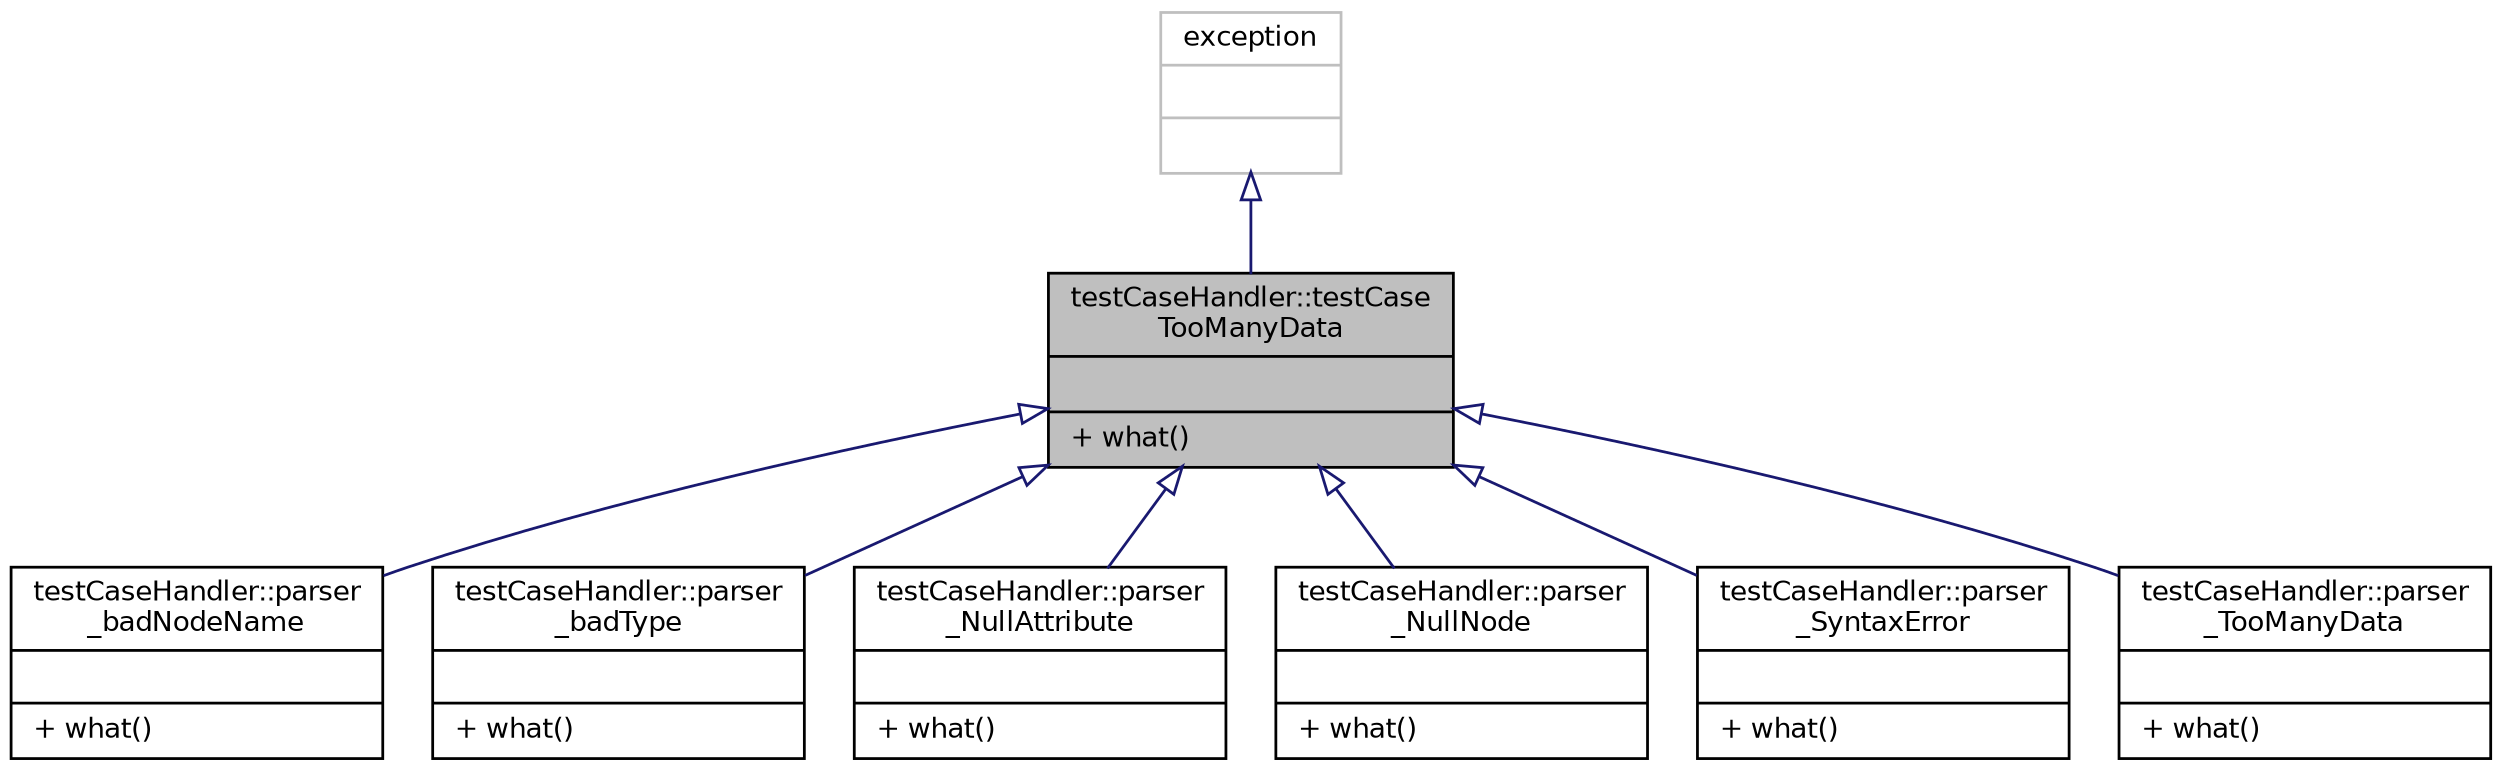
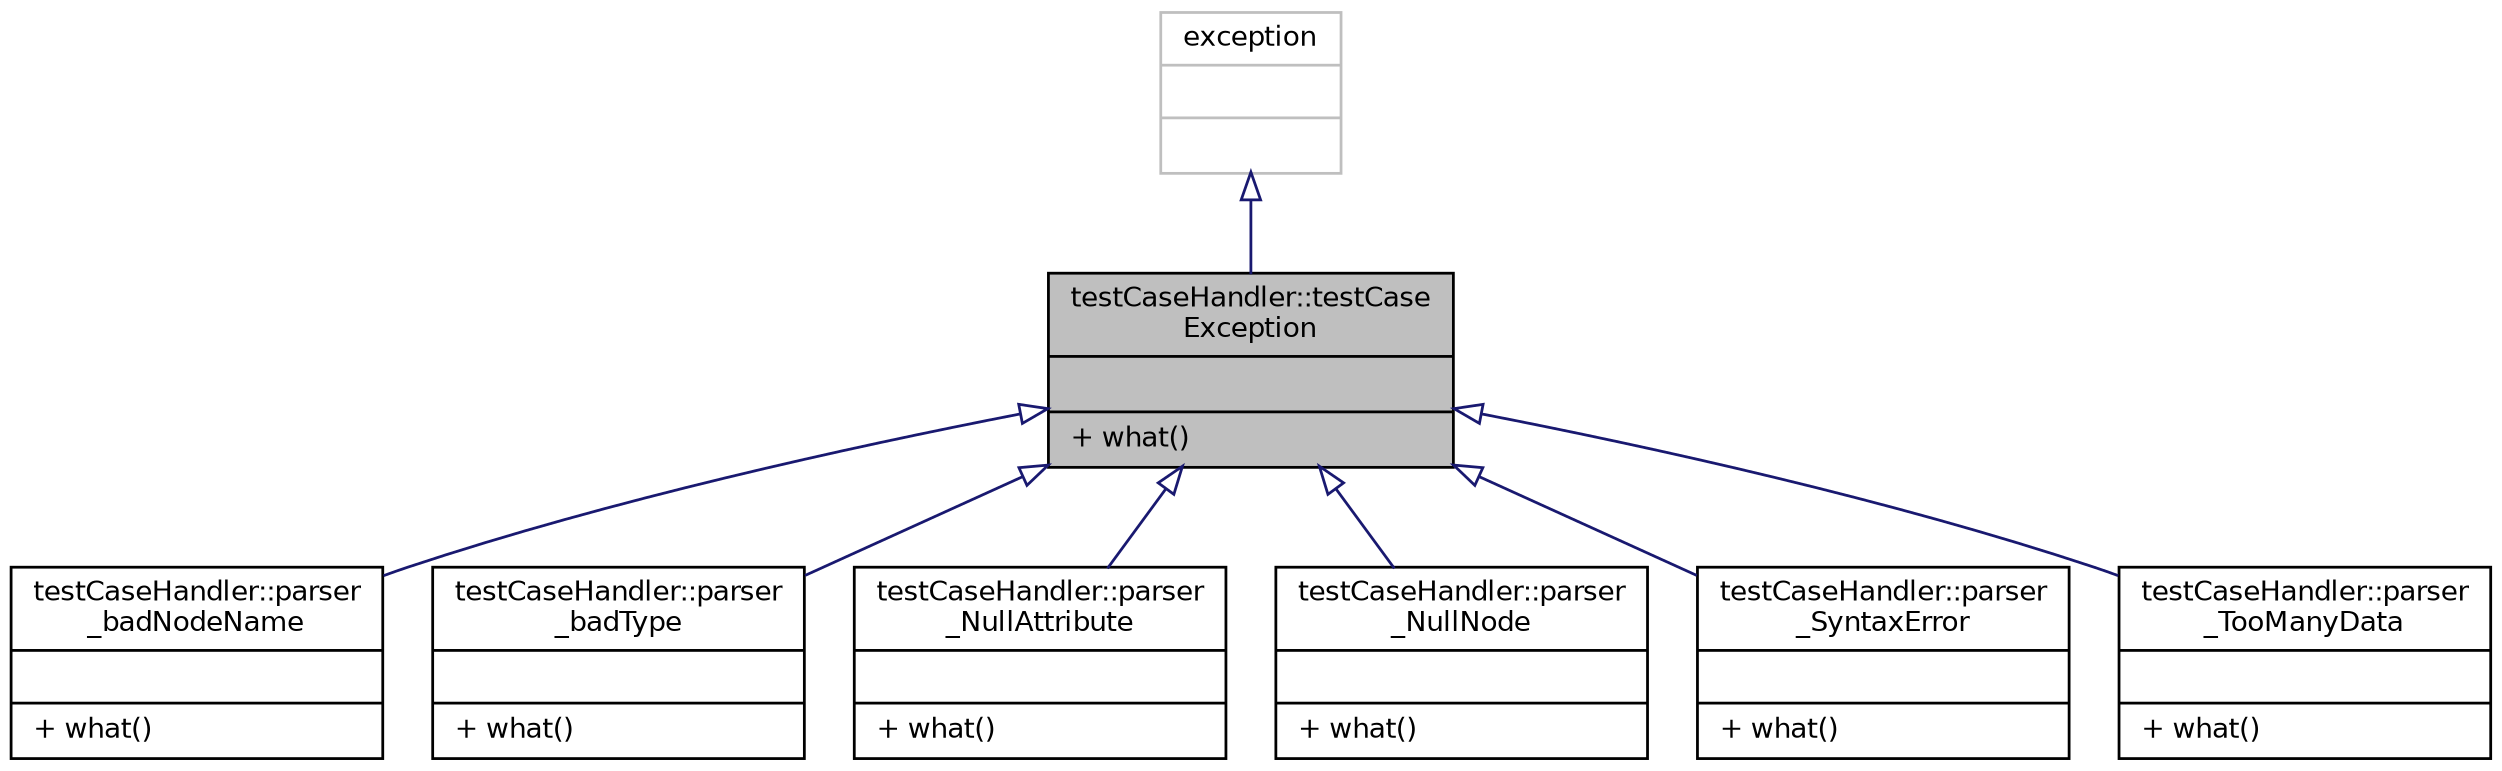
(1251, 329) -> (1251, 329)
